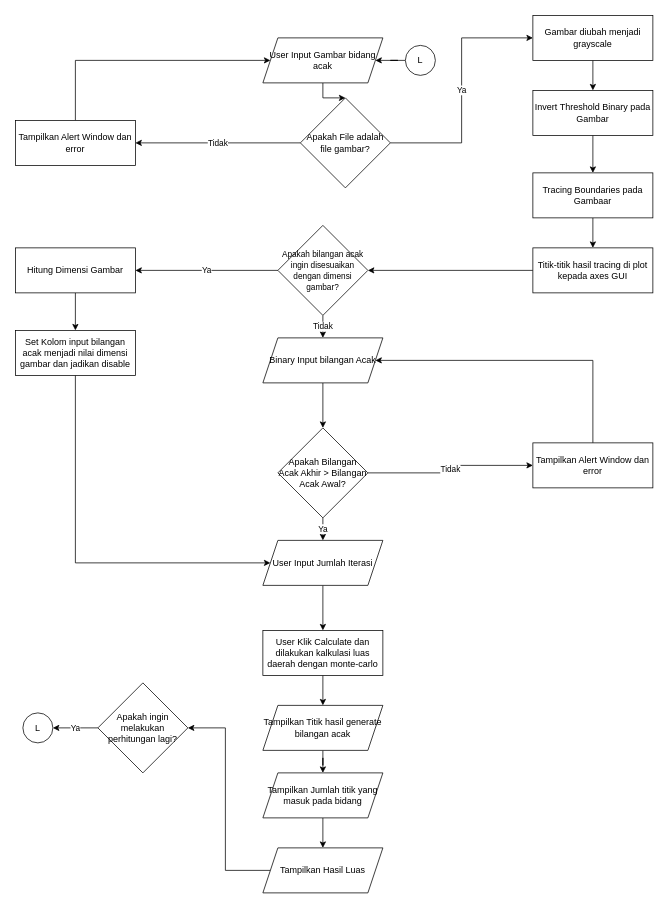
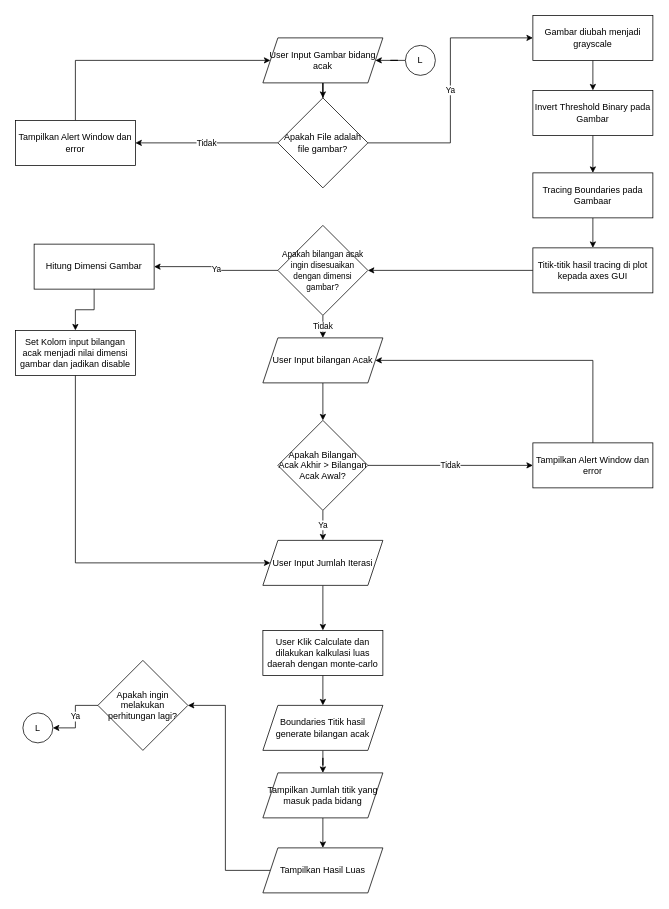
(345, 143) -> (323, 143)
(75, 270) -> (94, 267)
(323, 360) -> (323, 360)
(323, 473) -> (323, 465)
(143, 728) -> (143, 705)
(323, 728) -> (323, 728)
